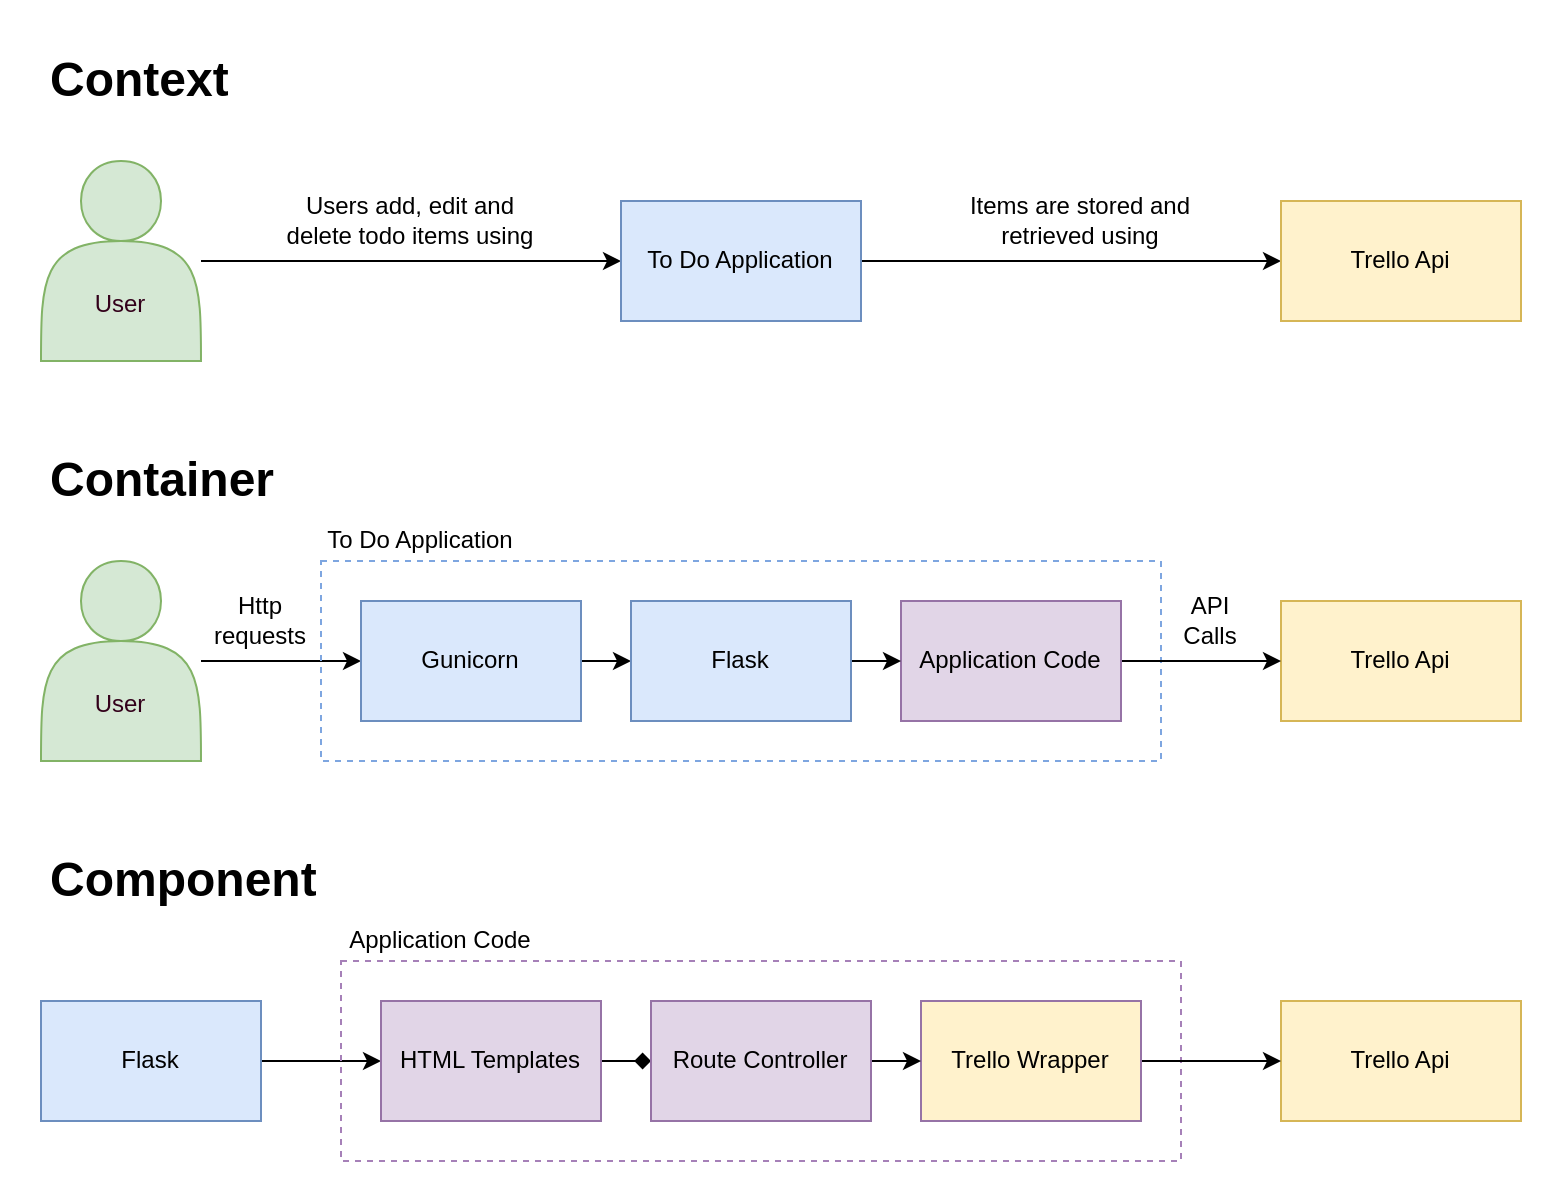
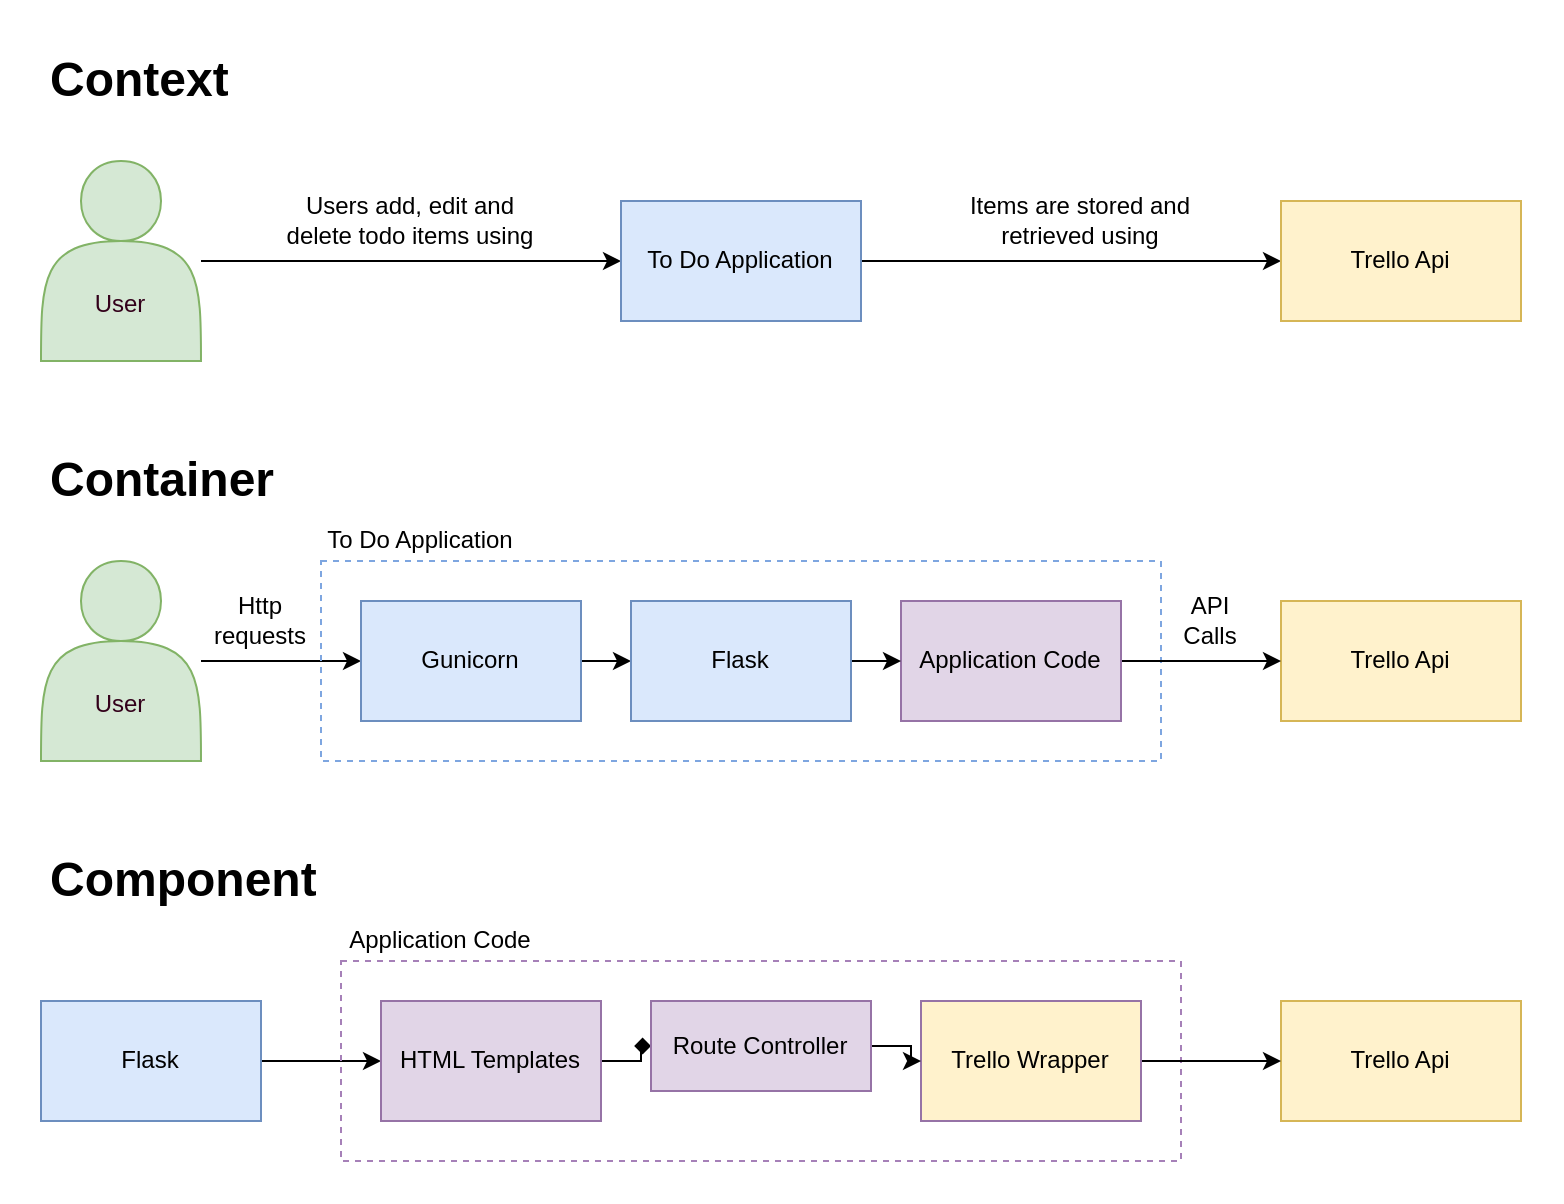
(761, 1061) -> (761, 1046)
